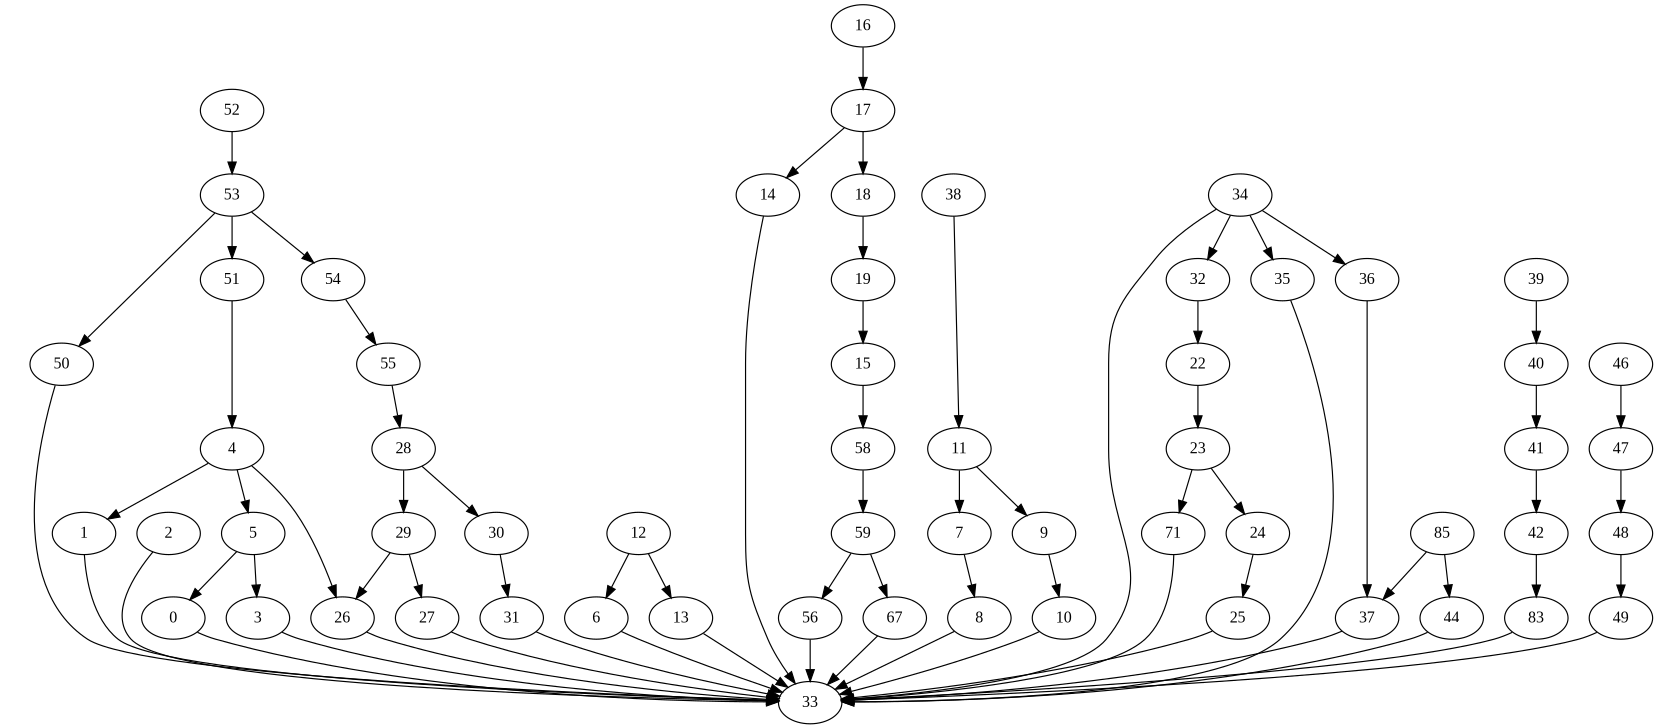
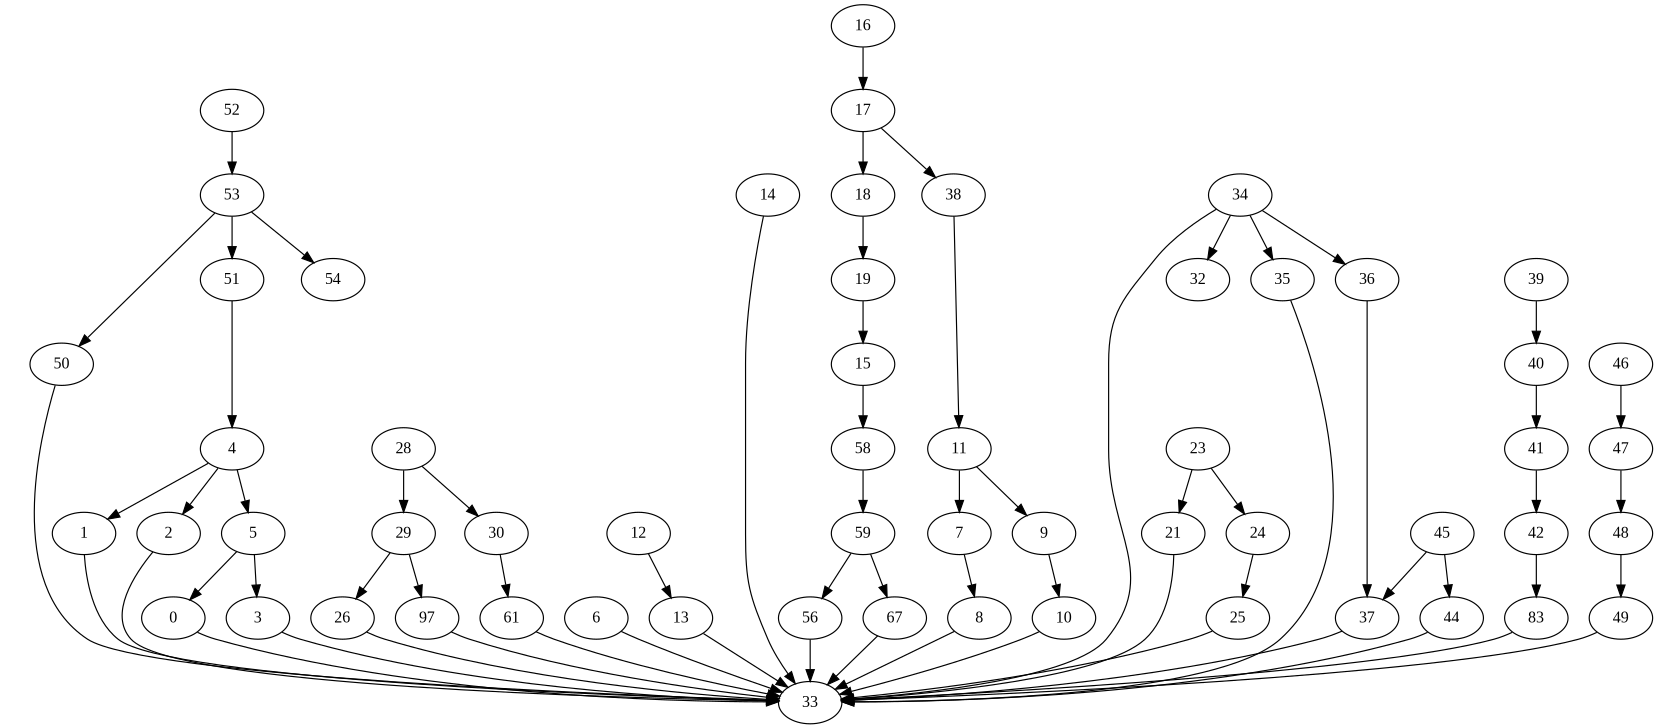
(820, 149) -> (904, 149)
(388, 364) -> none
(1198, 364) -> none
(301, 520) -> (204, 486)
(1173, 533) -> (1173, 533)
(1442, 533) -> (1442, 533)
(620, 570) -> none
(427, 618) -> (427, 618)
(512, 618) -> (512, 618)
